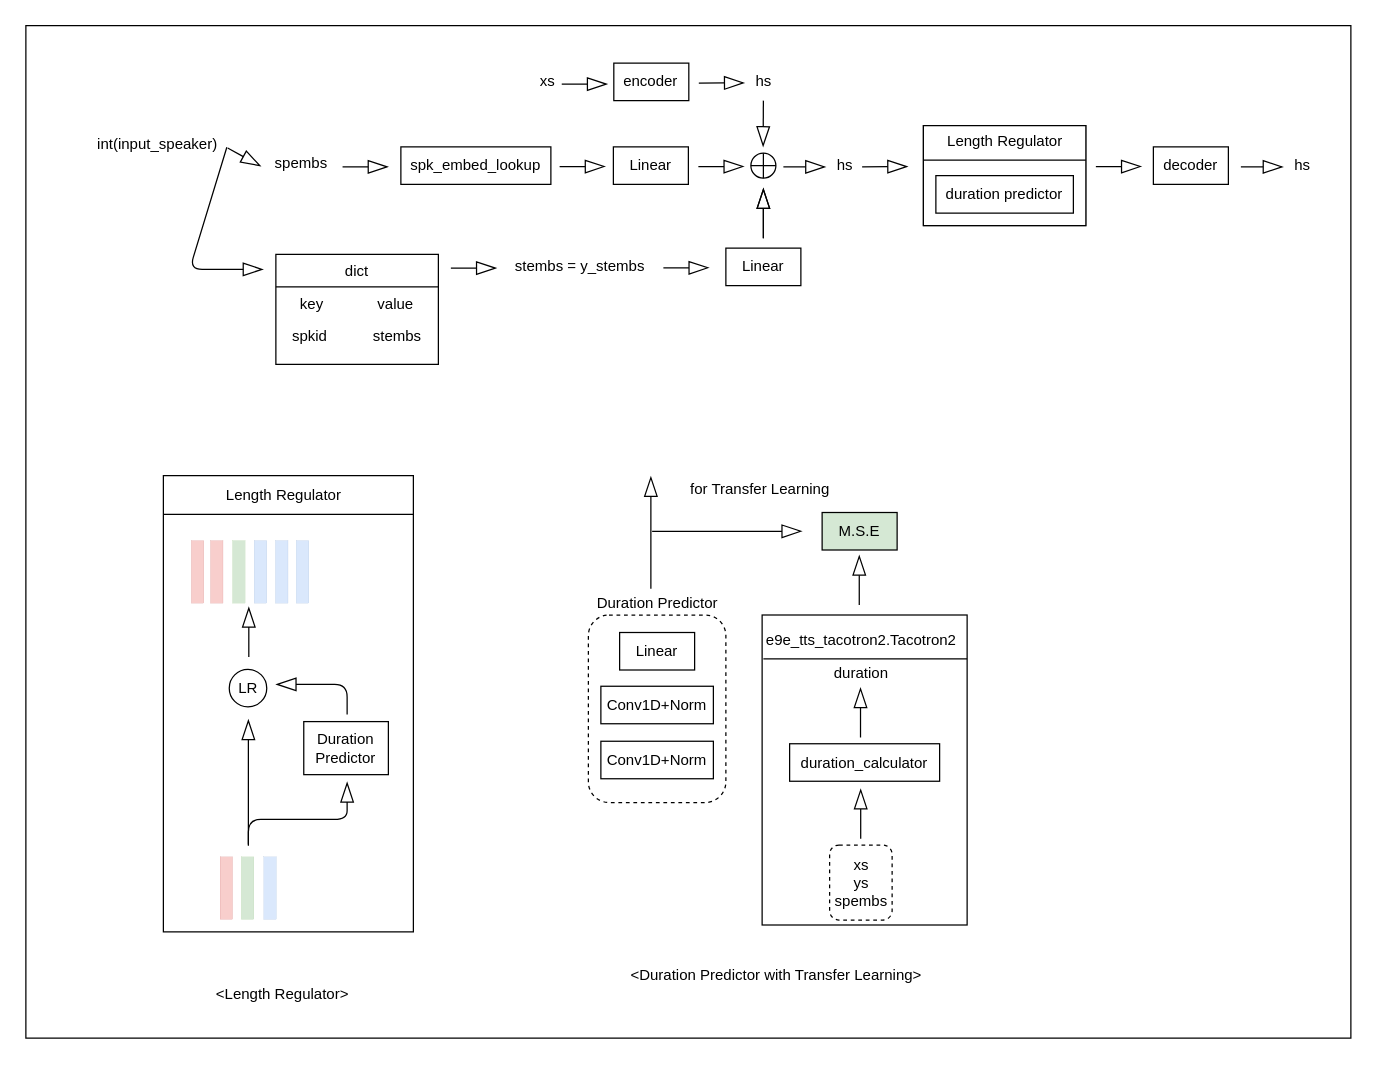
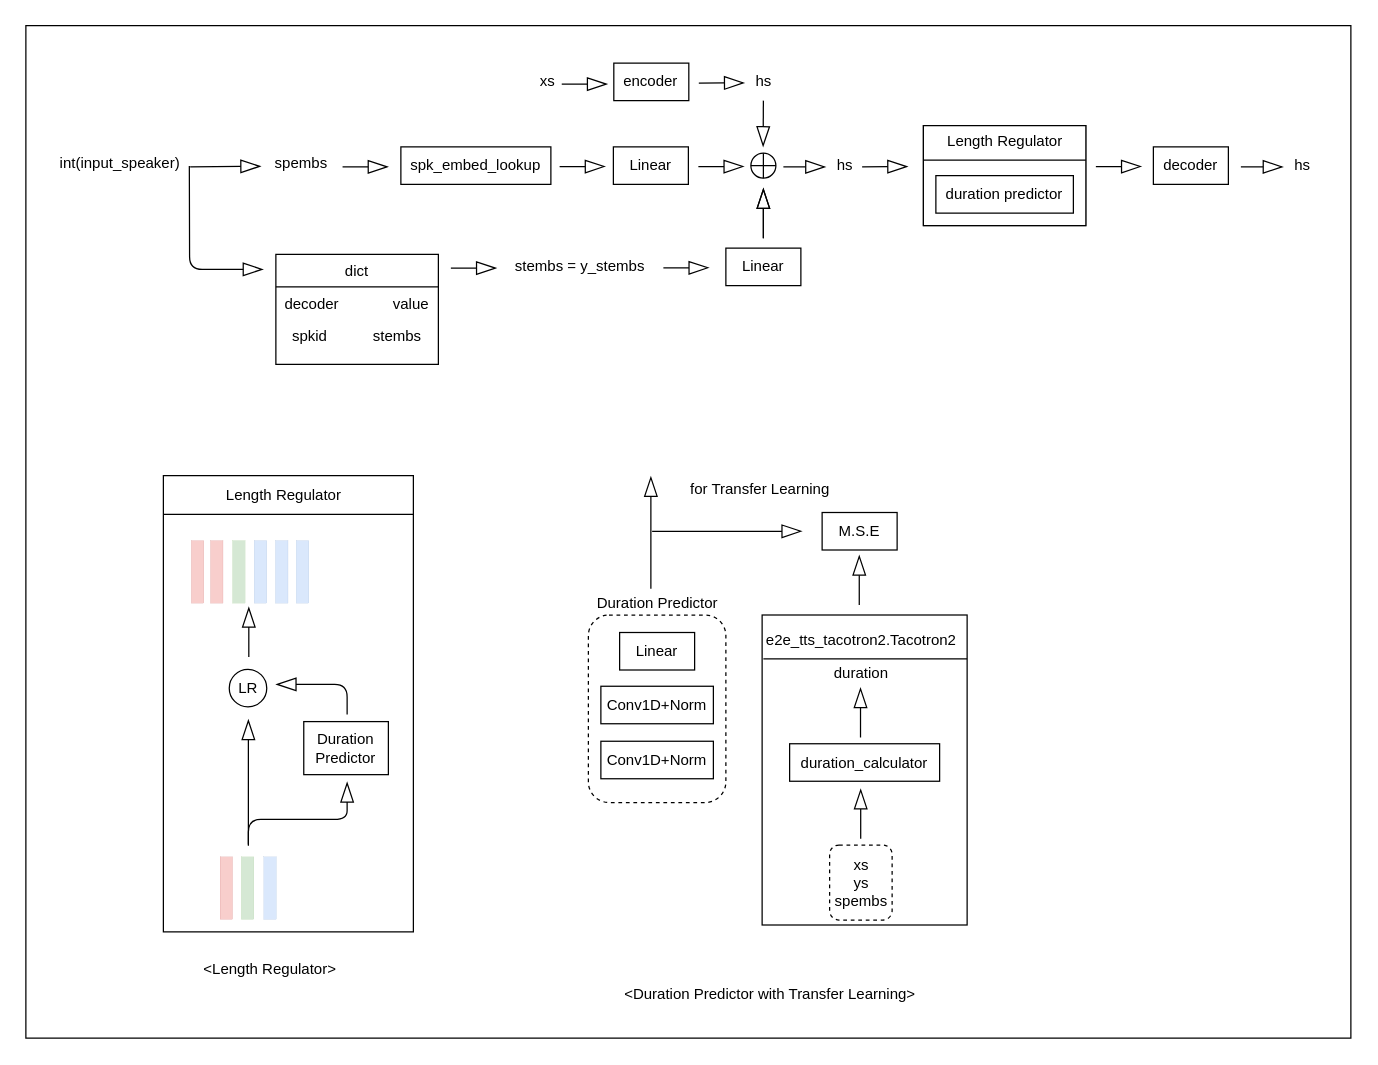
(157, 144) -> (119, 163)
(356, 304) -> (356, 304)
(859, 531) -> (859, 531)
(861, 641) -> (861, 641)
(776, 976) -> (770, 994)
(282, 994) -> (269, 969)
